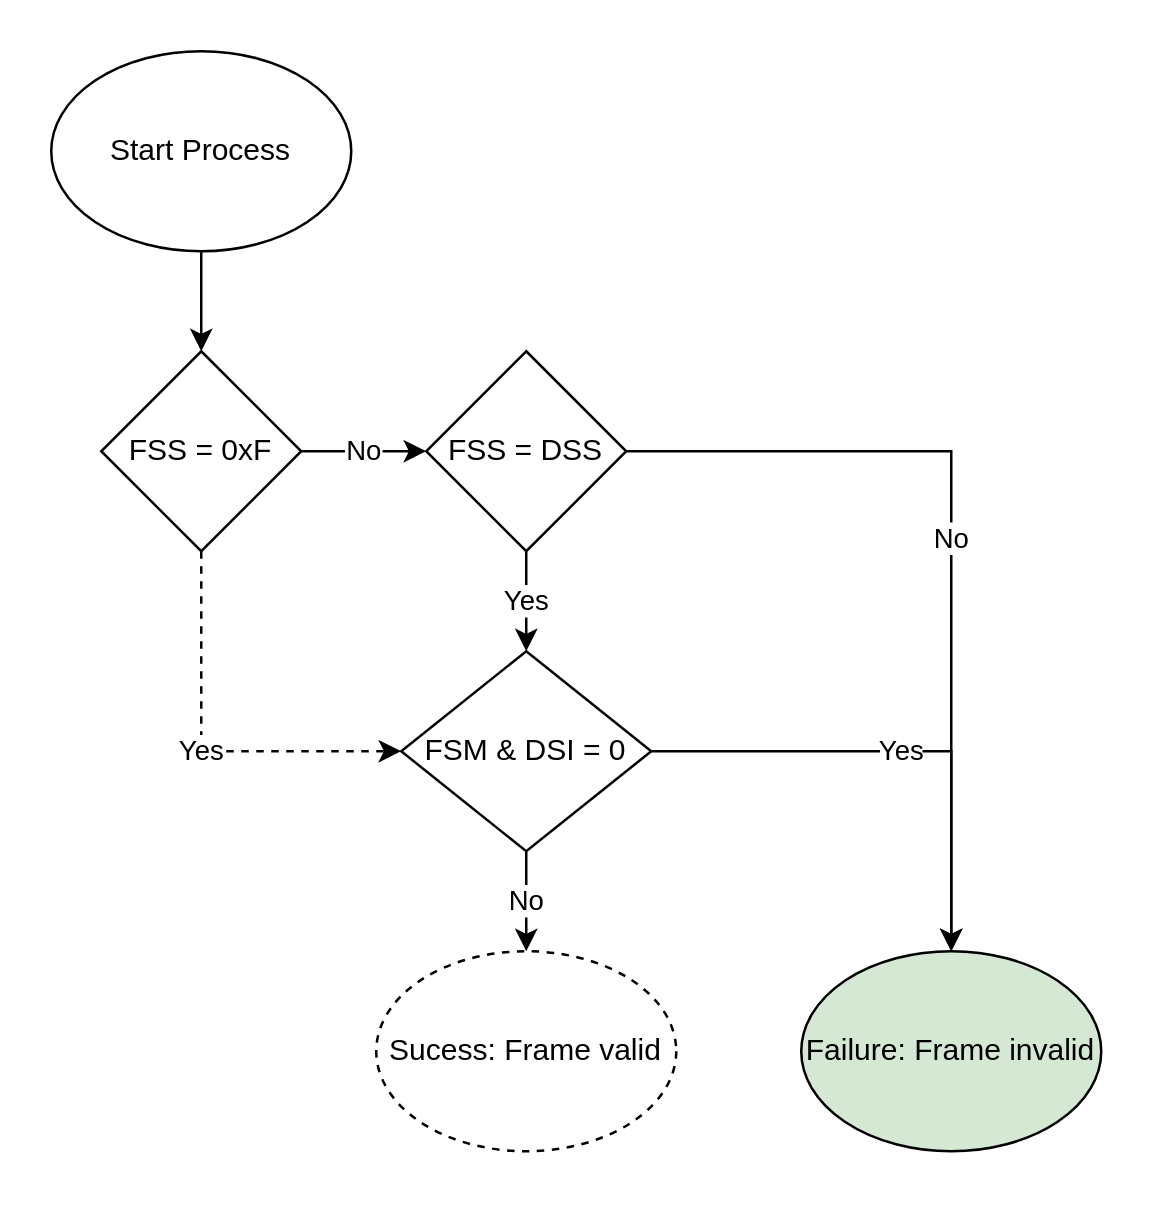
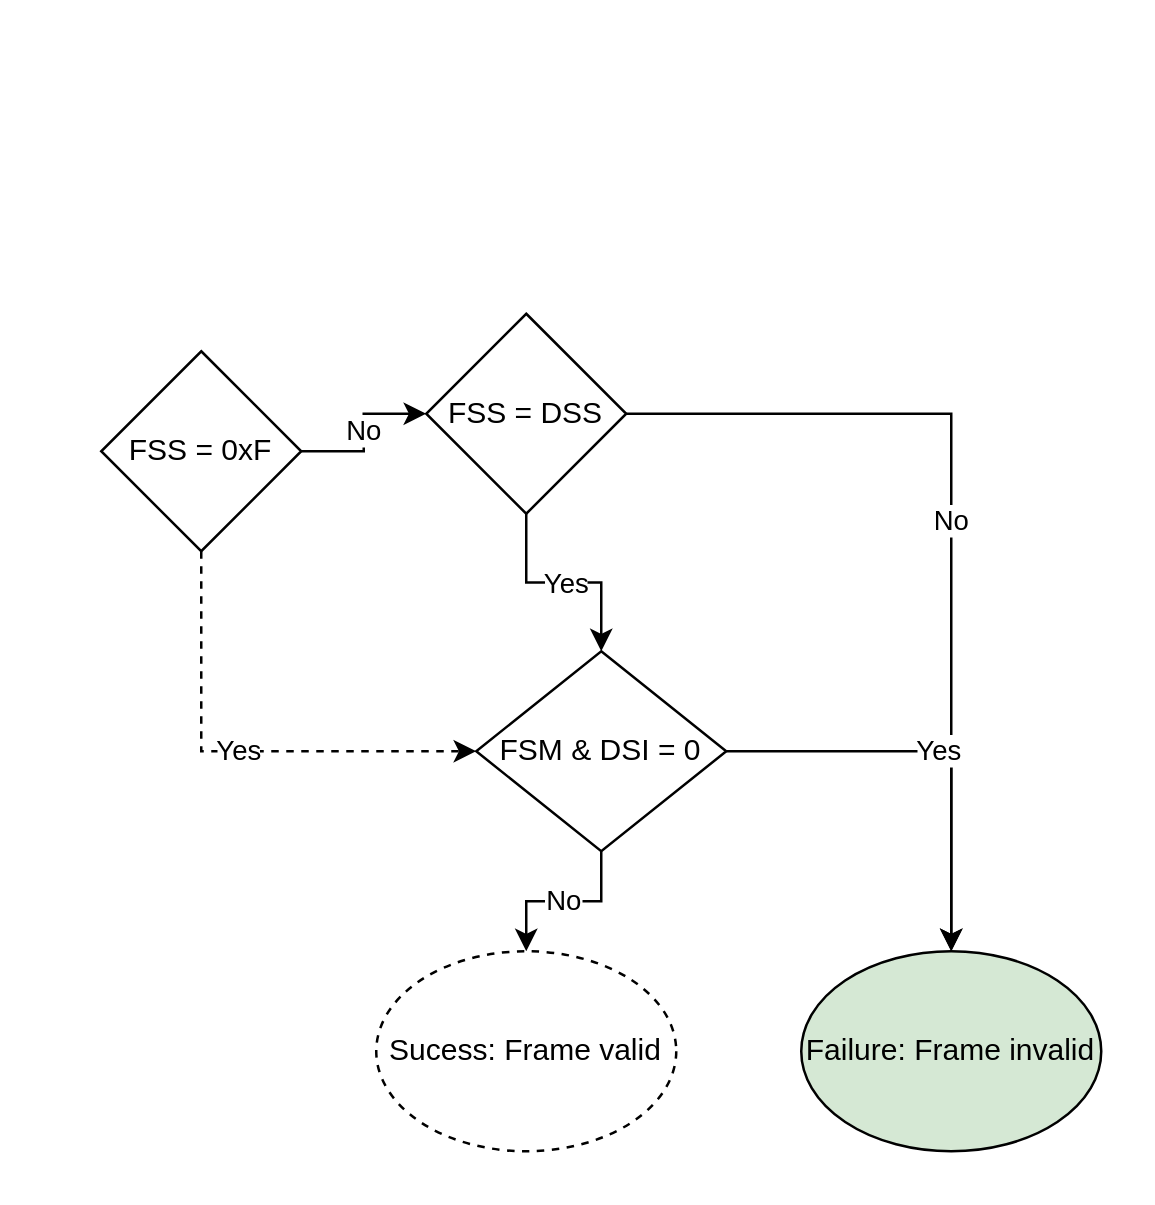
(201, 151) -> none
(201, 293) -> none
(526, 451) -> (526, 414)
(526, 751) -> (601, 751)
